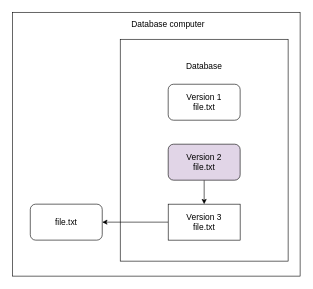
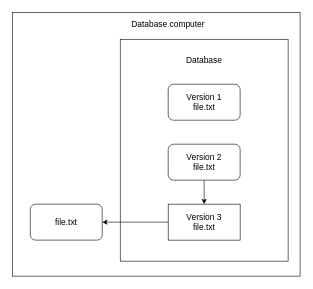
(204, 66) -> (204, 60)
(204, 162) -> (204, 162)
